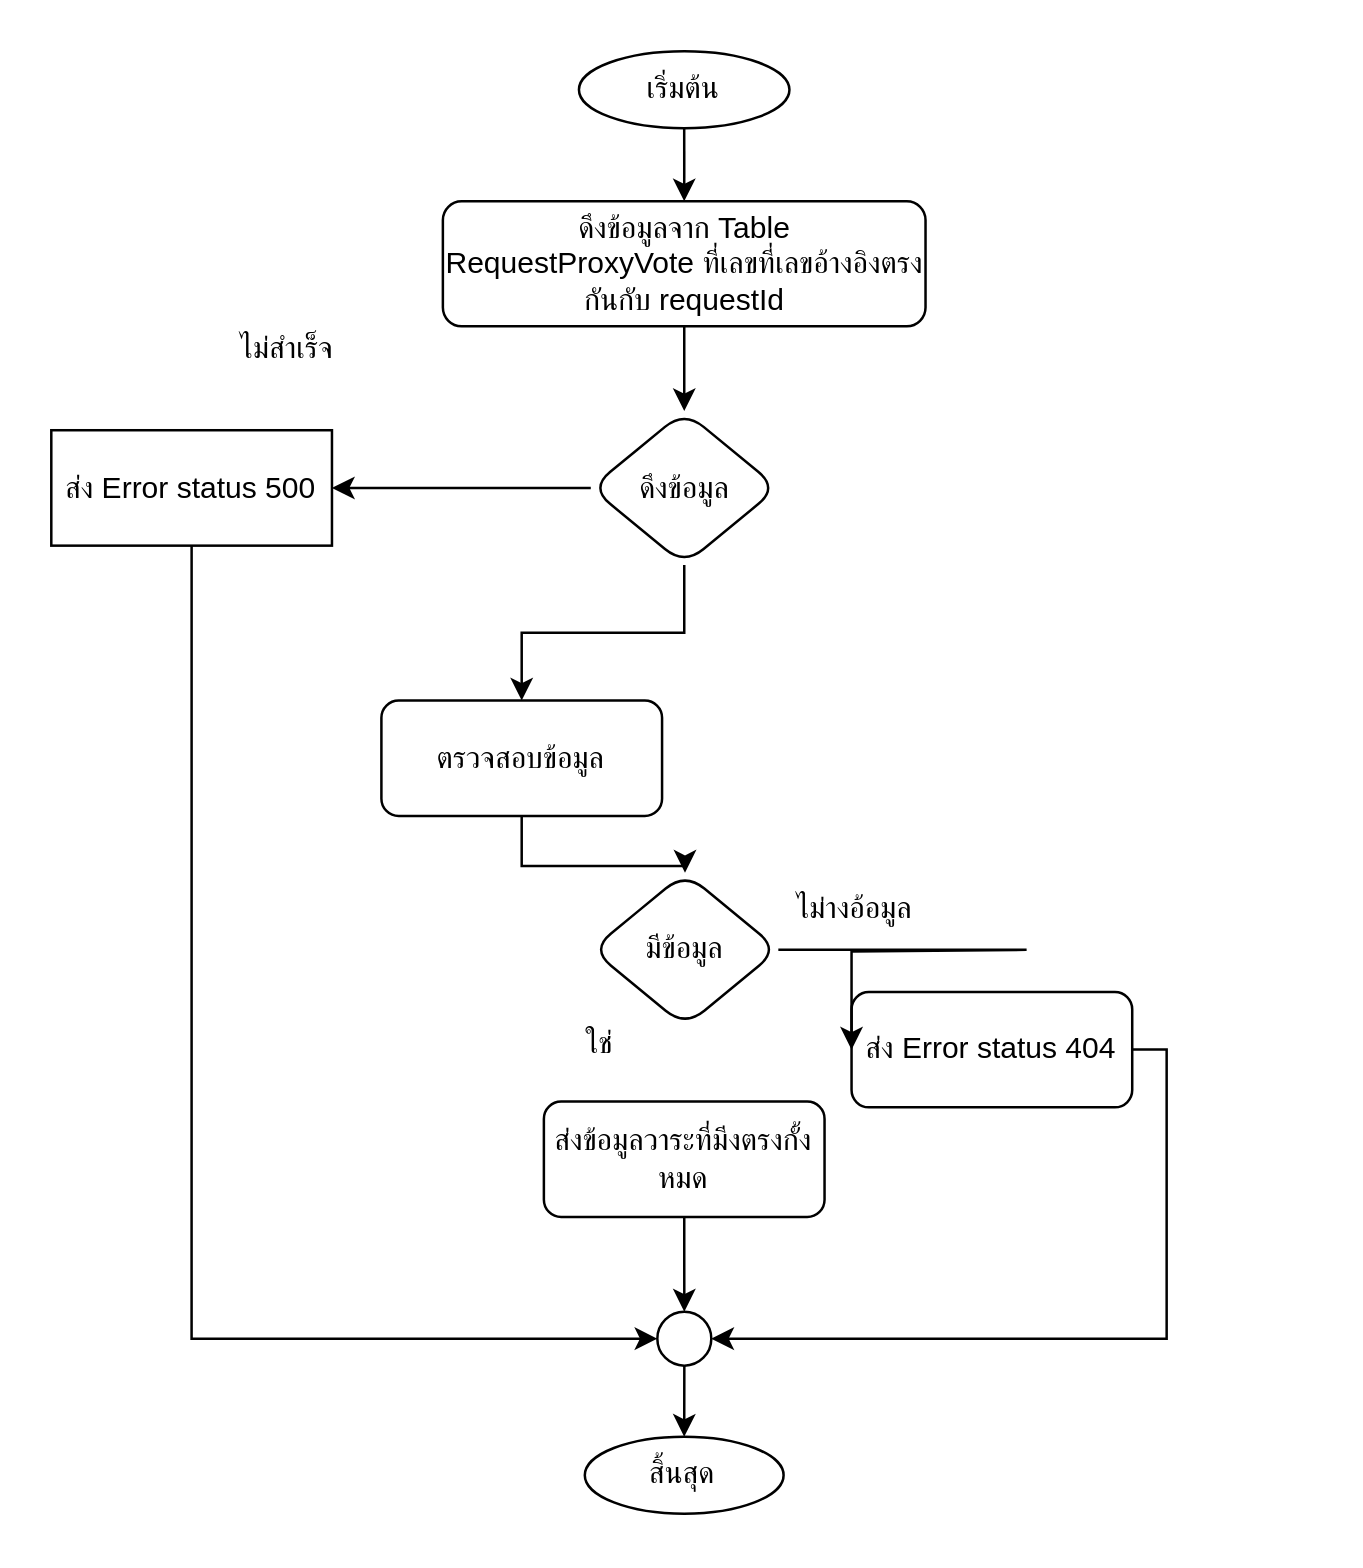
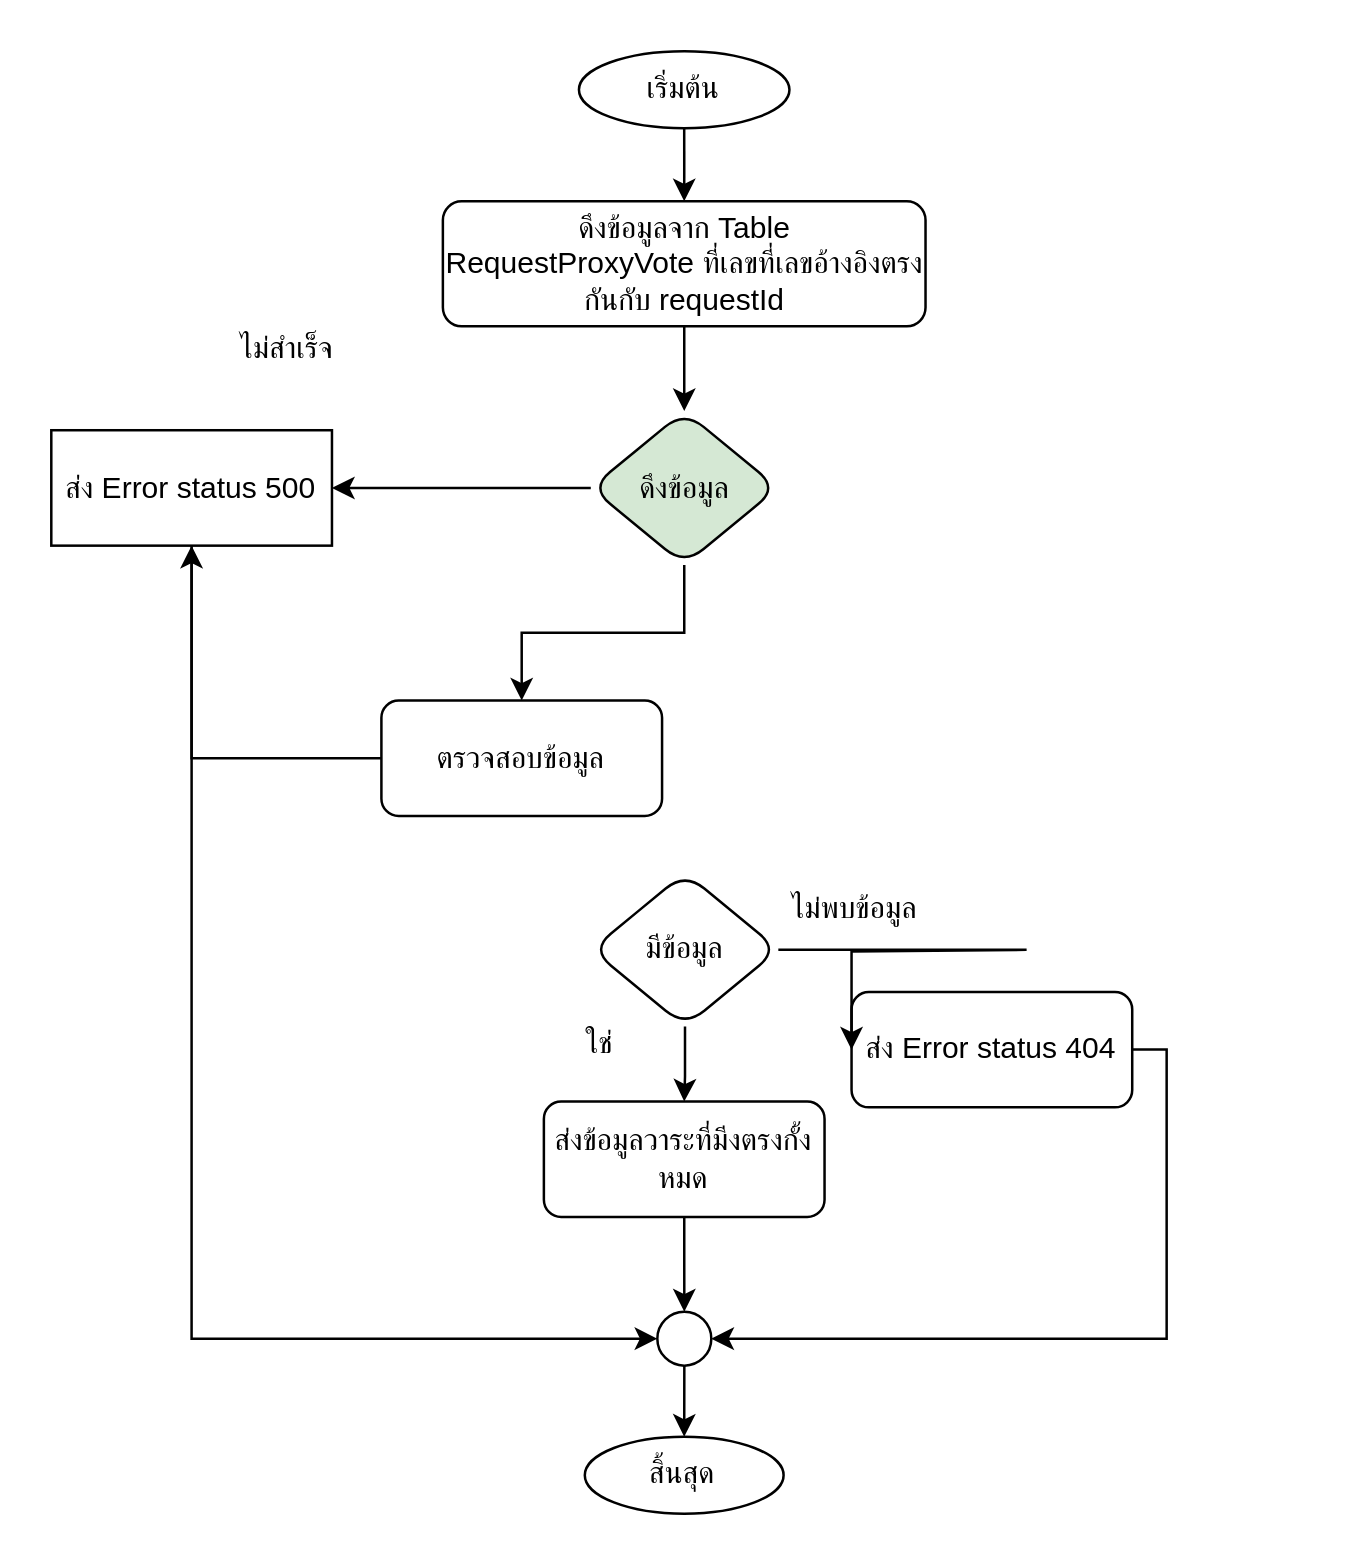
(684, 488) -> (684, 488)
(583, 866) -> (289, 758)
(855, 909) -> (855, 909)
none -> (685, 1055)
